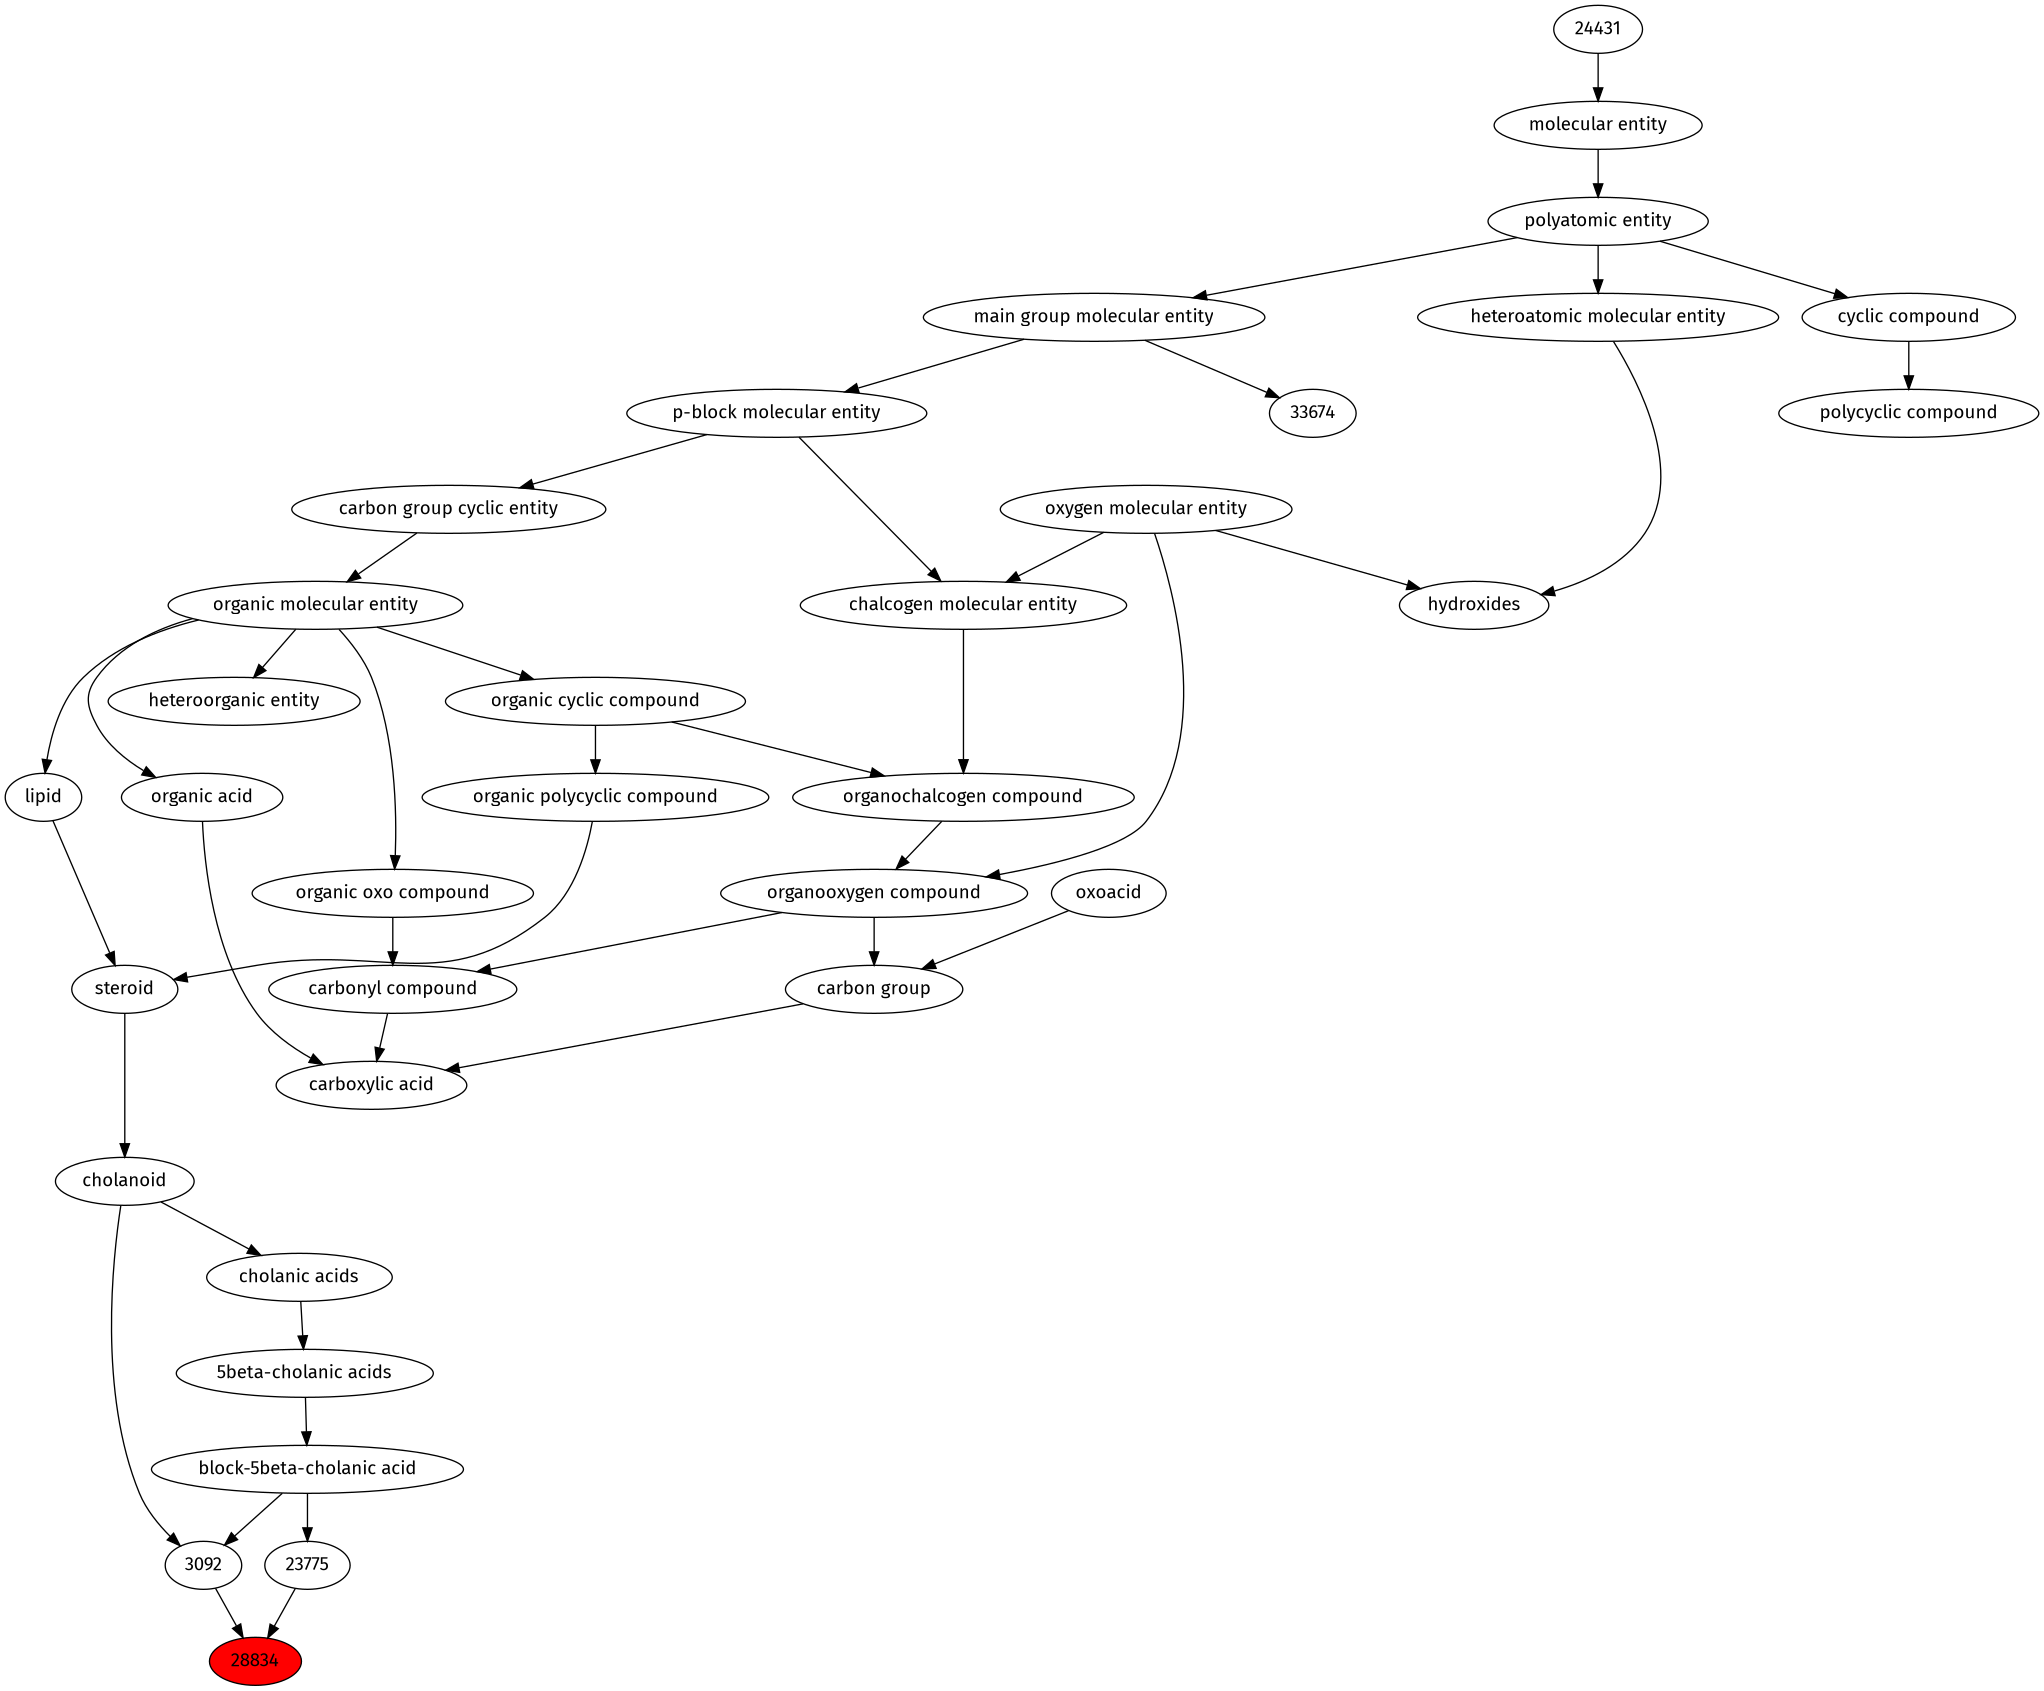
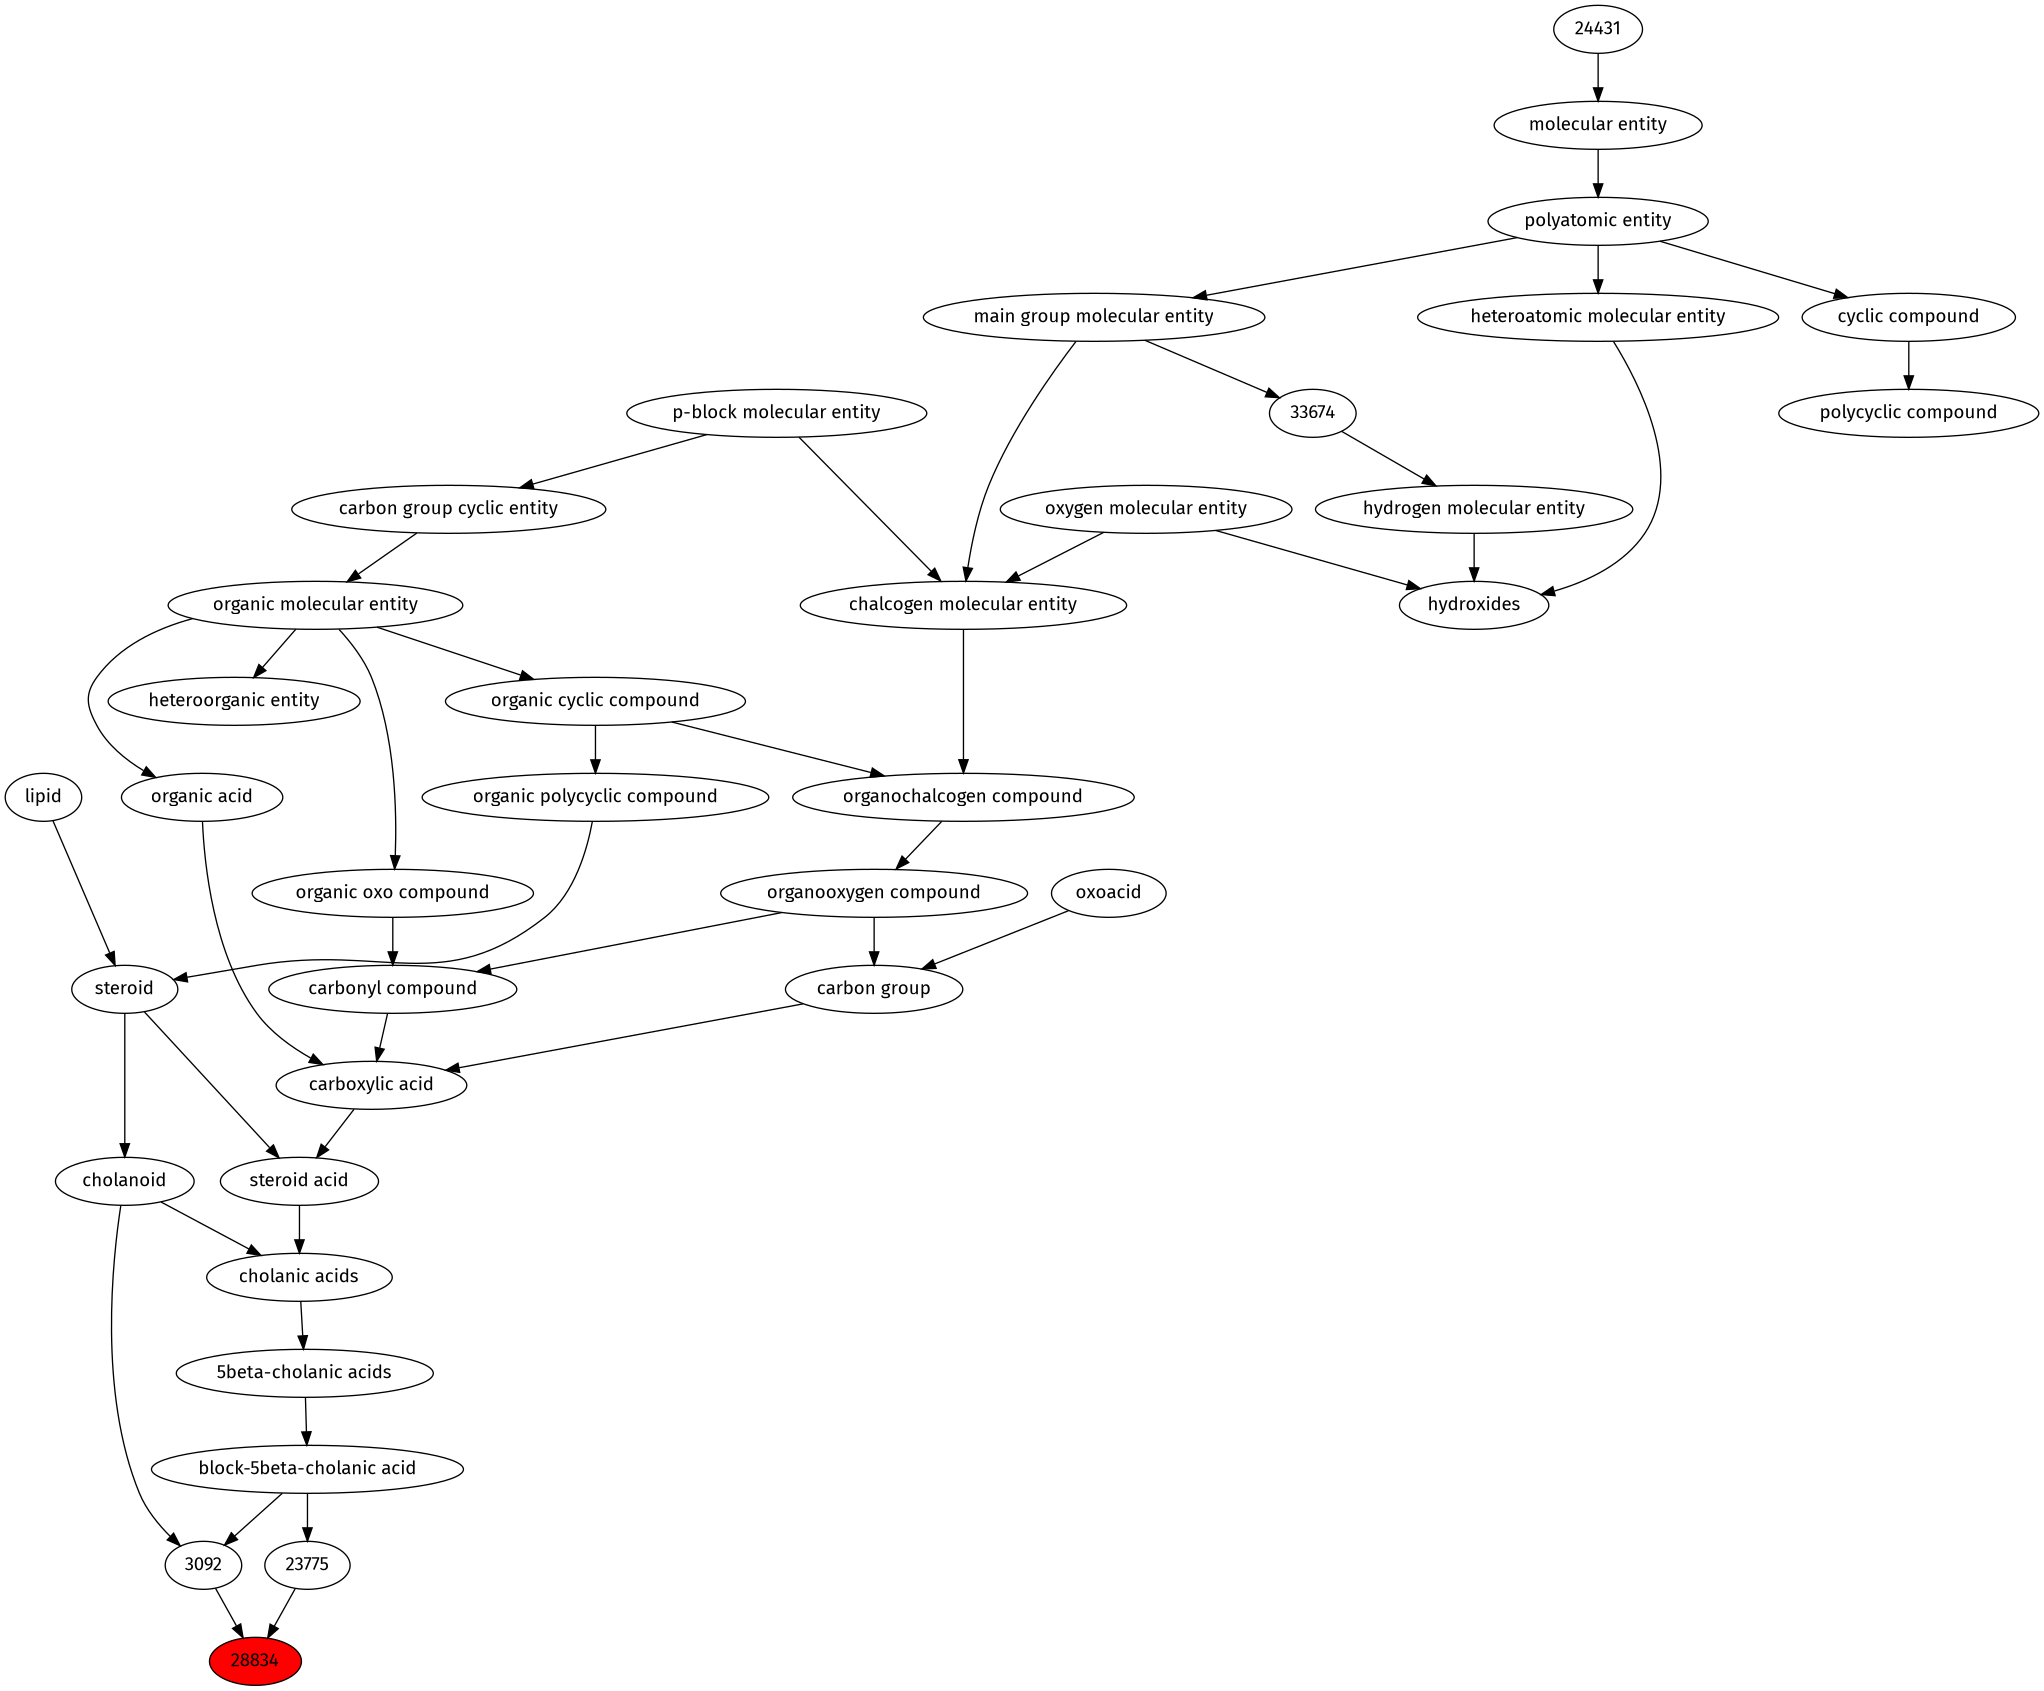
(941, 364) -> (1007, 448)
none -> (1474, 509)
(94, 668) -> none
(1175, 758) -> none
none -> (299, 1181)
